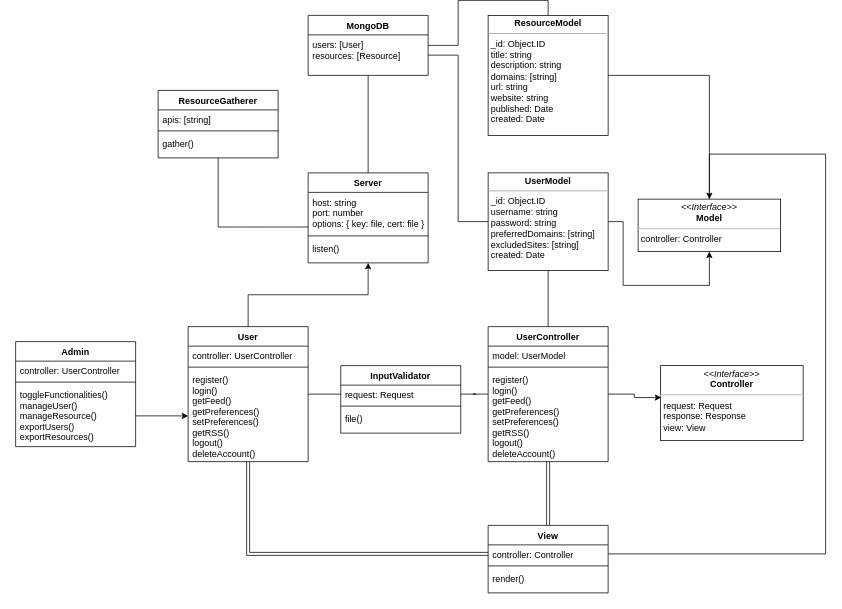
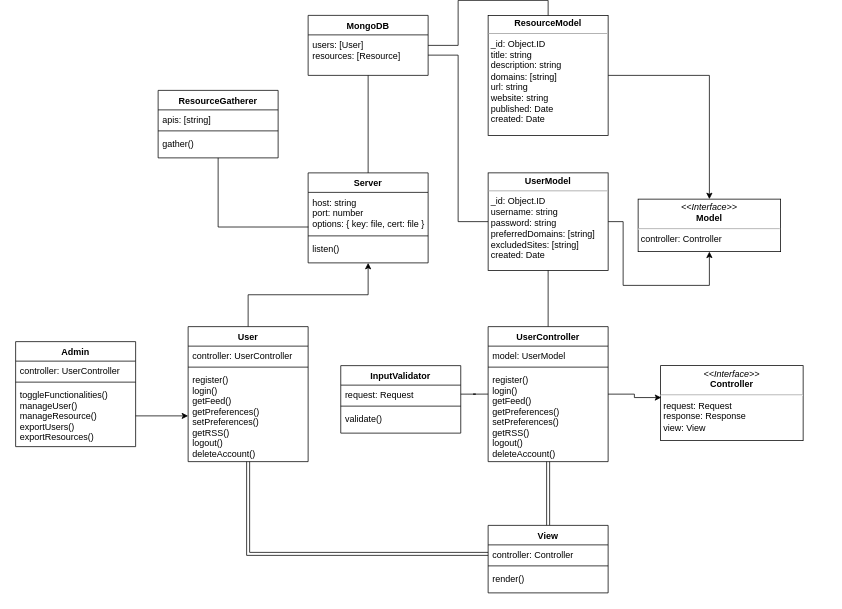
(323, 394) -> none
(825, 405) -> none
(357, 419) -> (367, 419)
